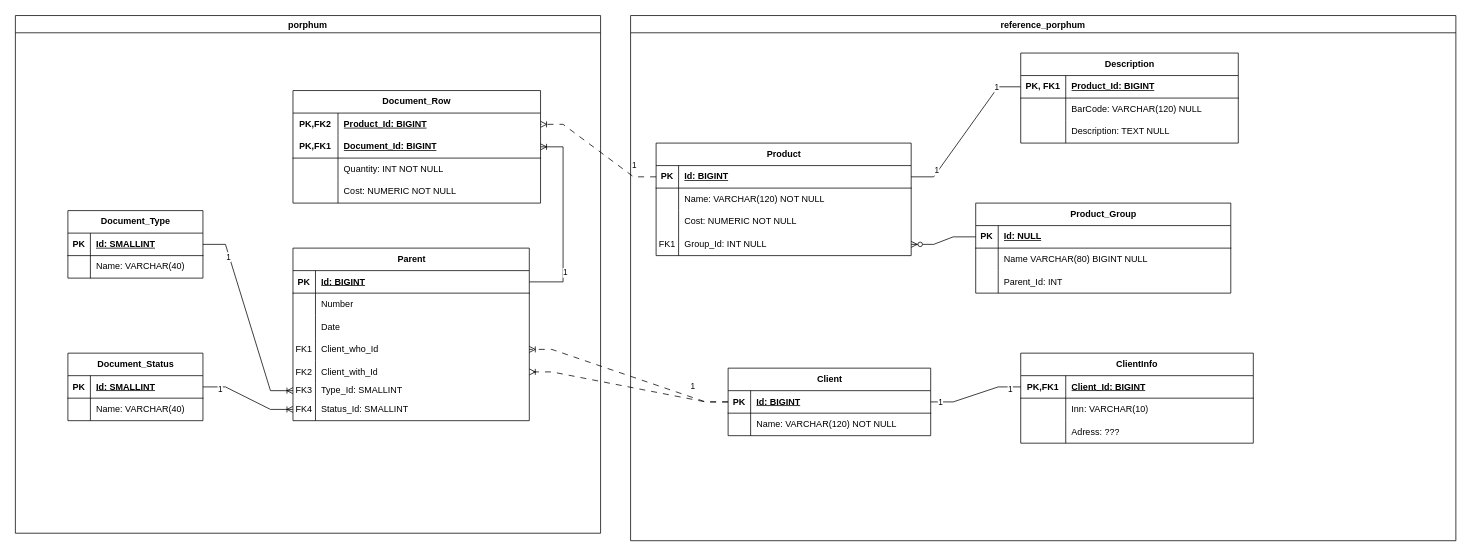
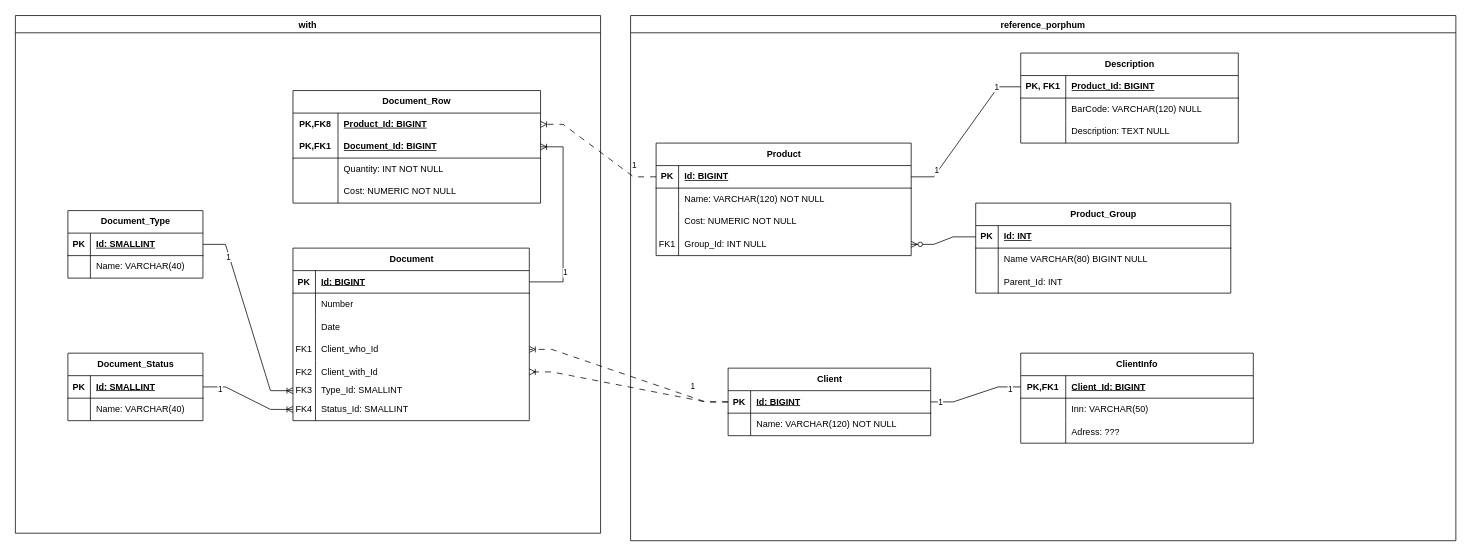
(308, 24) -> (308, 24)
(315, 124) -> (315, 124)
(1022, 237) -> (1019, 237)
(412, 259) -> (412, 259)
(1109, 409) -> (1109, 409)
